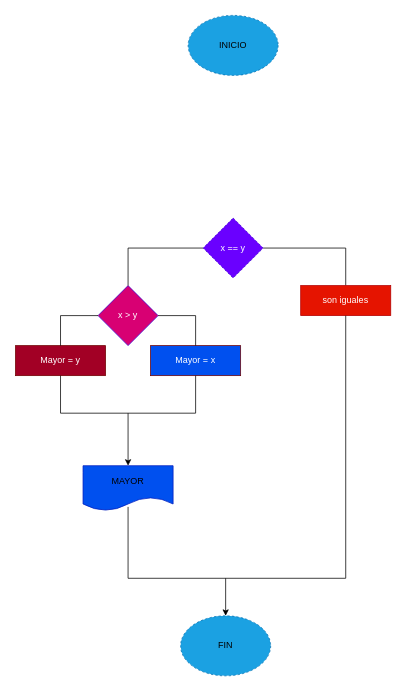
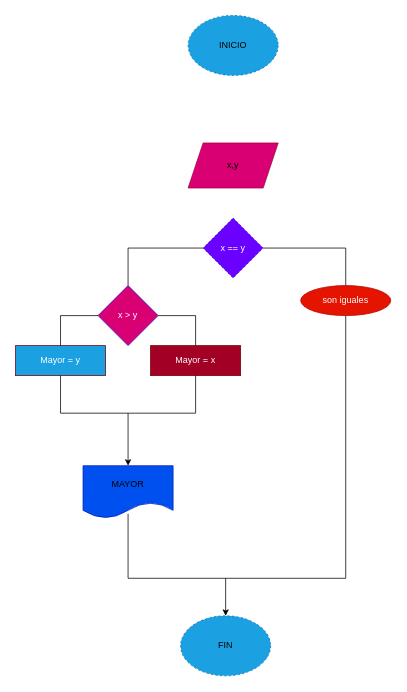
none -> (233, 165)
(345, 300) -> (345, 300)
(60, 360) -> (60, 360)
(195, 360) -> (195, 360)
(128, 488) -> (128, 492)
